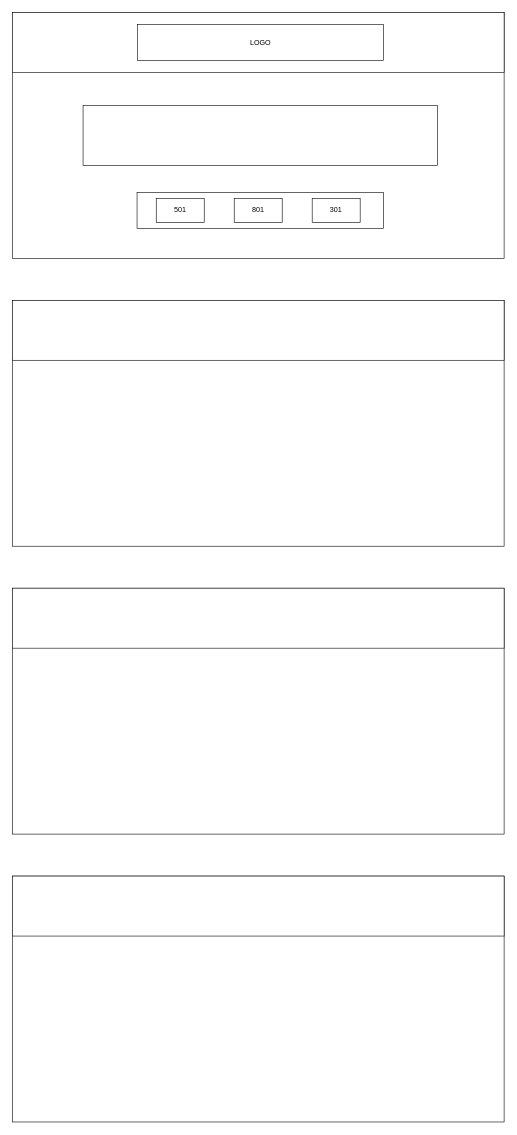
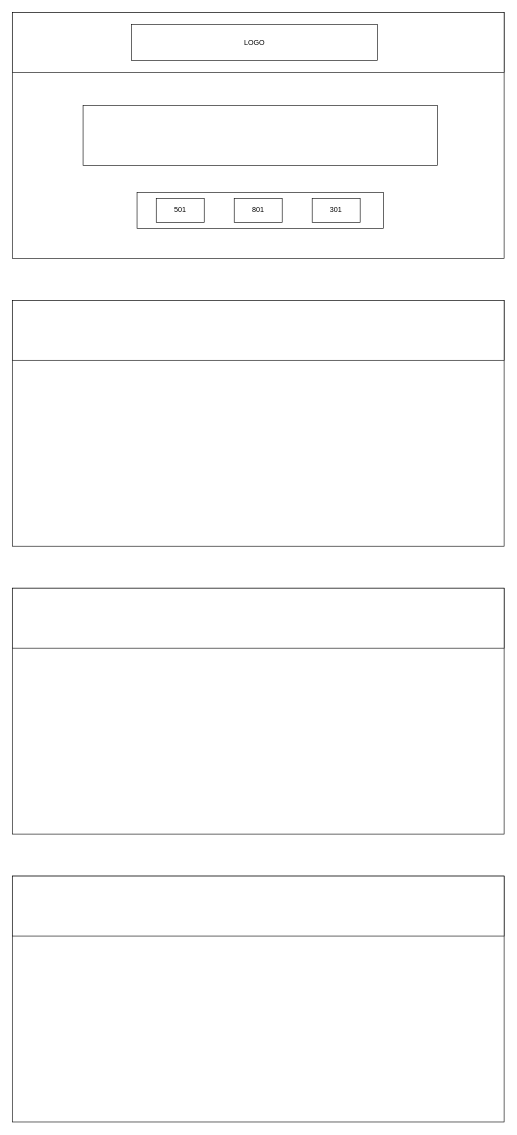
(261, 42) -> (255, 42)
